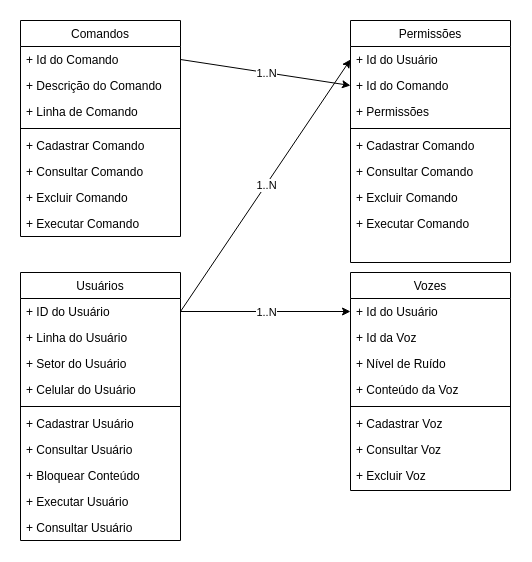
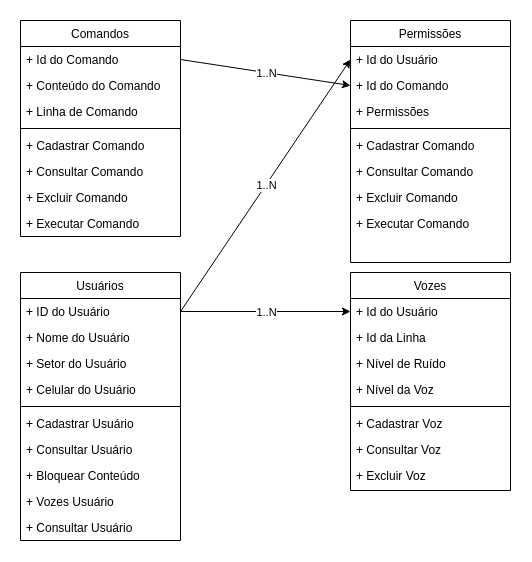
(94, 86) -> (92, 86)
(79, 338) -> (77, 338)
(388, 338) -> (393, 338)
(408, 390) -> (397, 390)
(82, 502) -> (72, 502)
